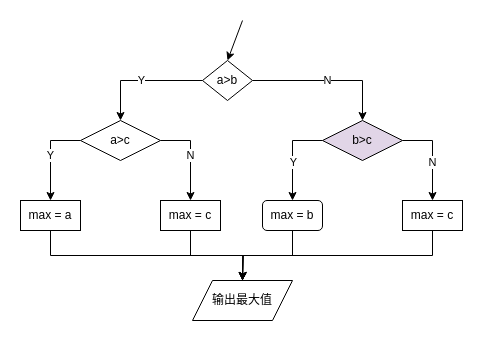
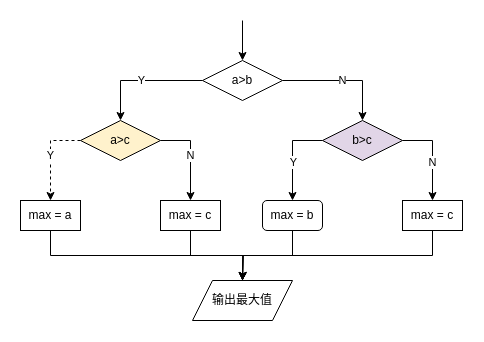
(228, 81) -> (243, 81)
(62, 141) -> (62, 141)
(121, 141) -> (121, 141)
